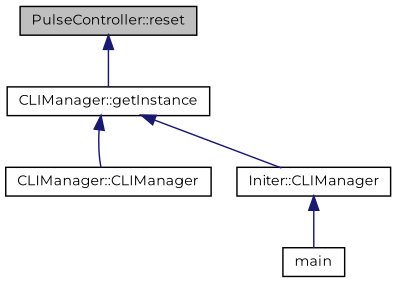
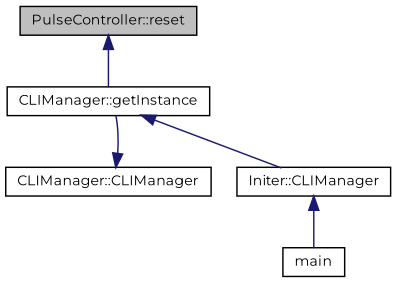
(99, 149) -> (118, 134)
